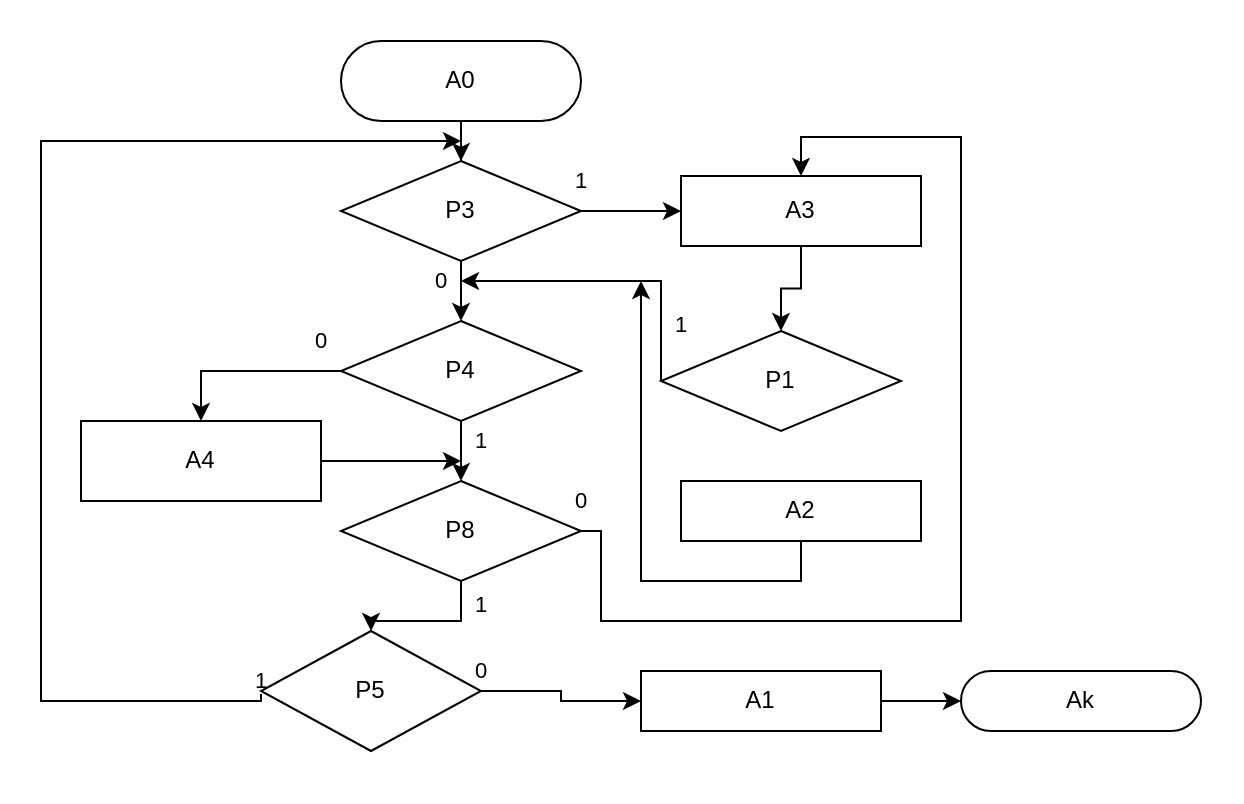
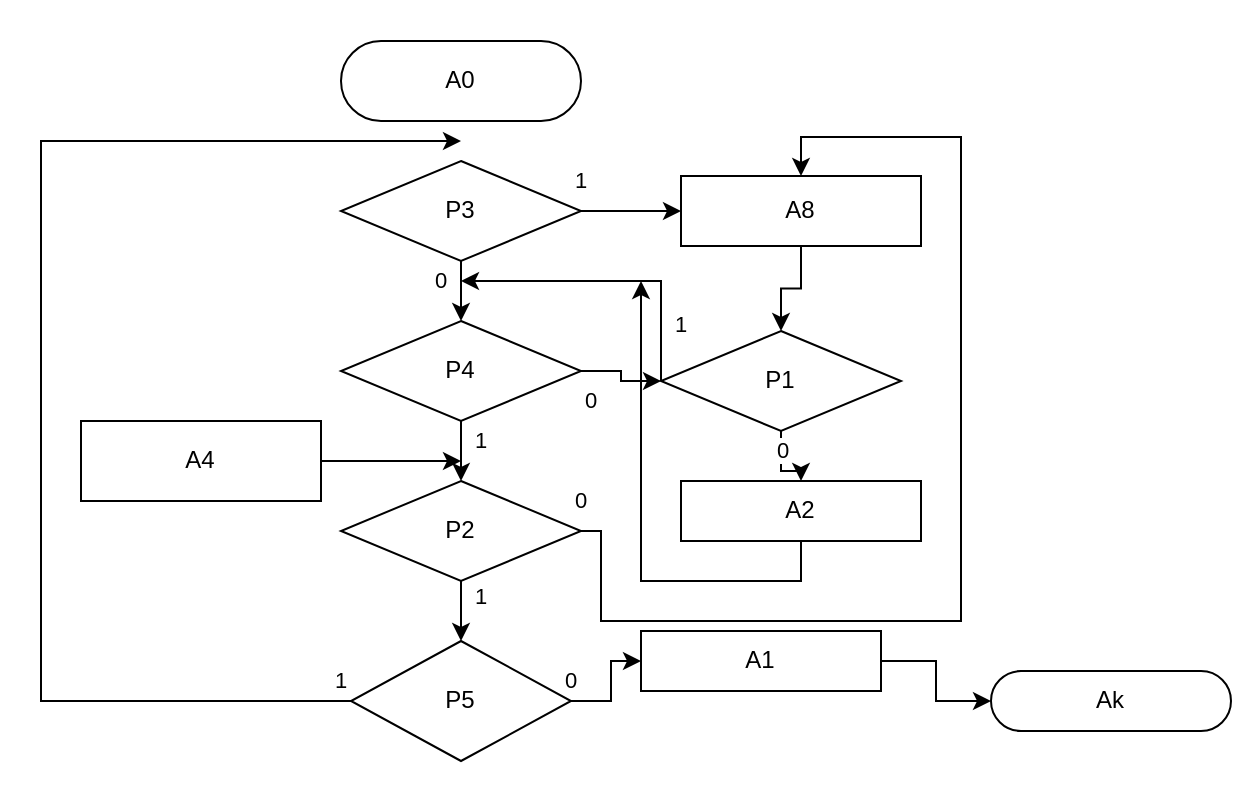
(461, 148) -> none
(801, 211) -> (801, 211)
(253, 371) -> (619, 371)
none -> (781, 462)
(461, 531) -> (461, 531)
(371, 691) -> (461, 701)
(761, 701) -> (761, 661)
(1081, 701) -> (1111, 701)
